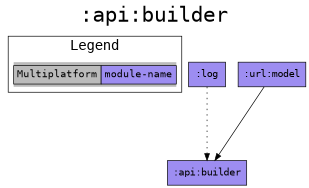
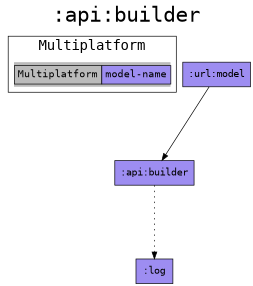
(95, 46) -> (92, 46)
(139, 74) -> (136, 74)
(207, 120) -> (154, 219)
